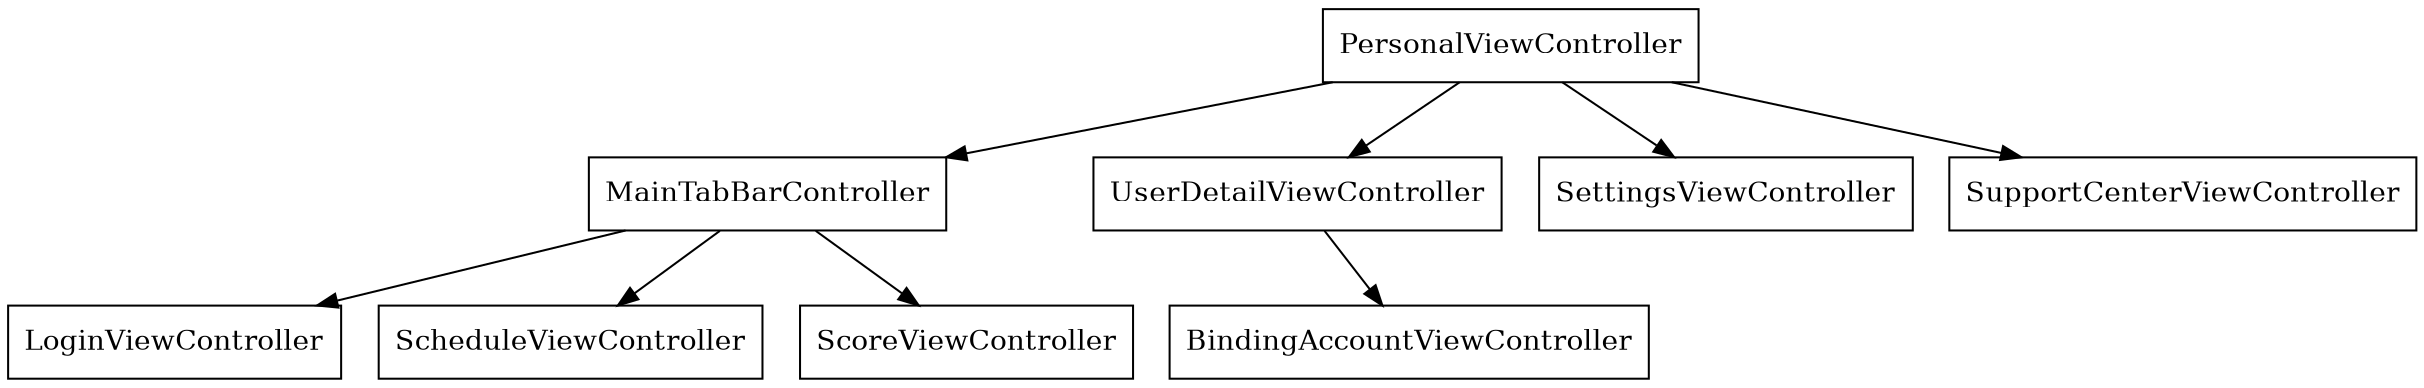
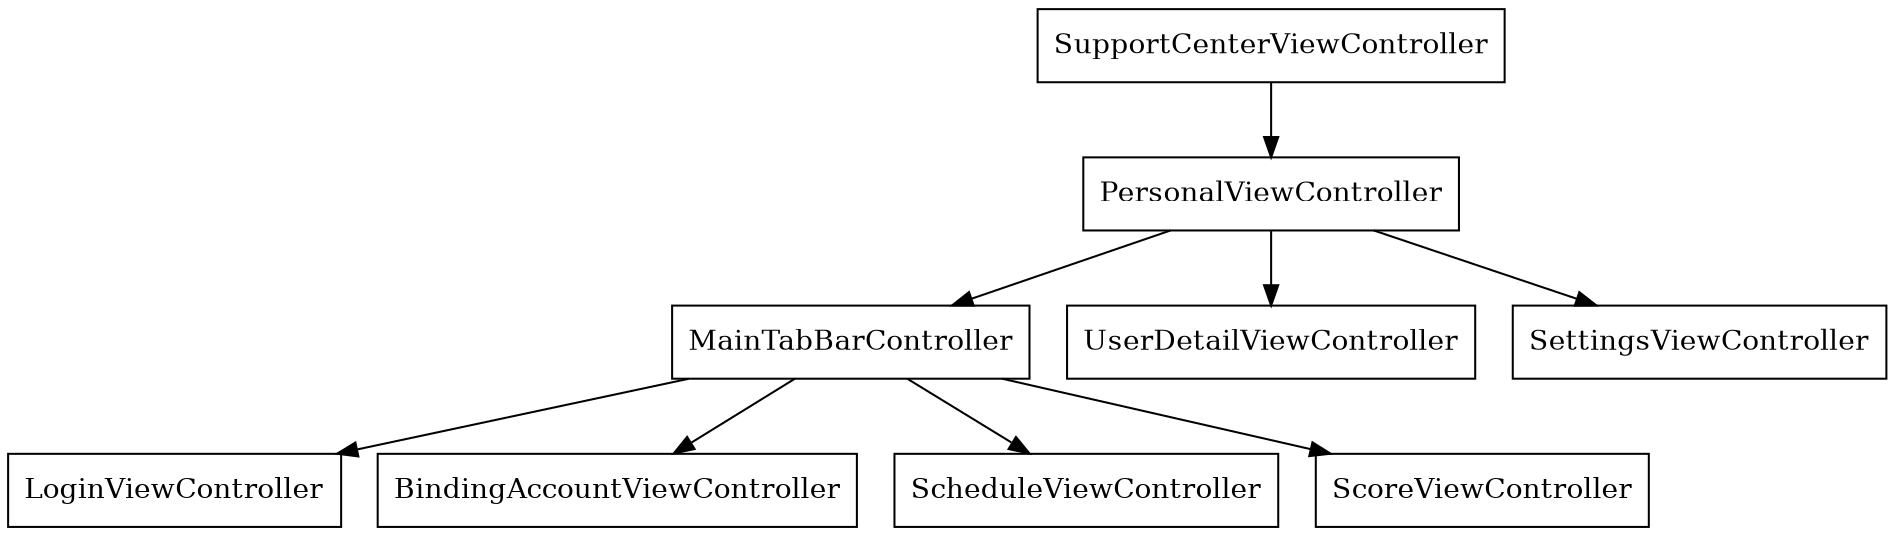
(1836, 118) -> (1271, 110)
(1347, 260) -> (743, 411)
